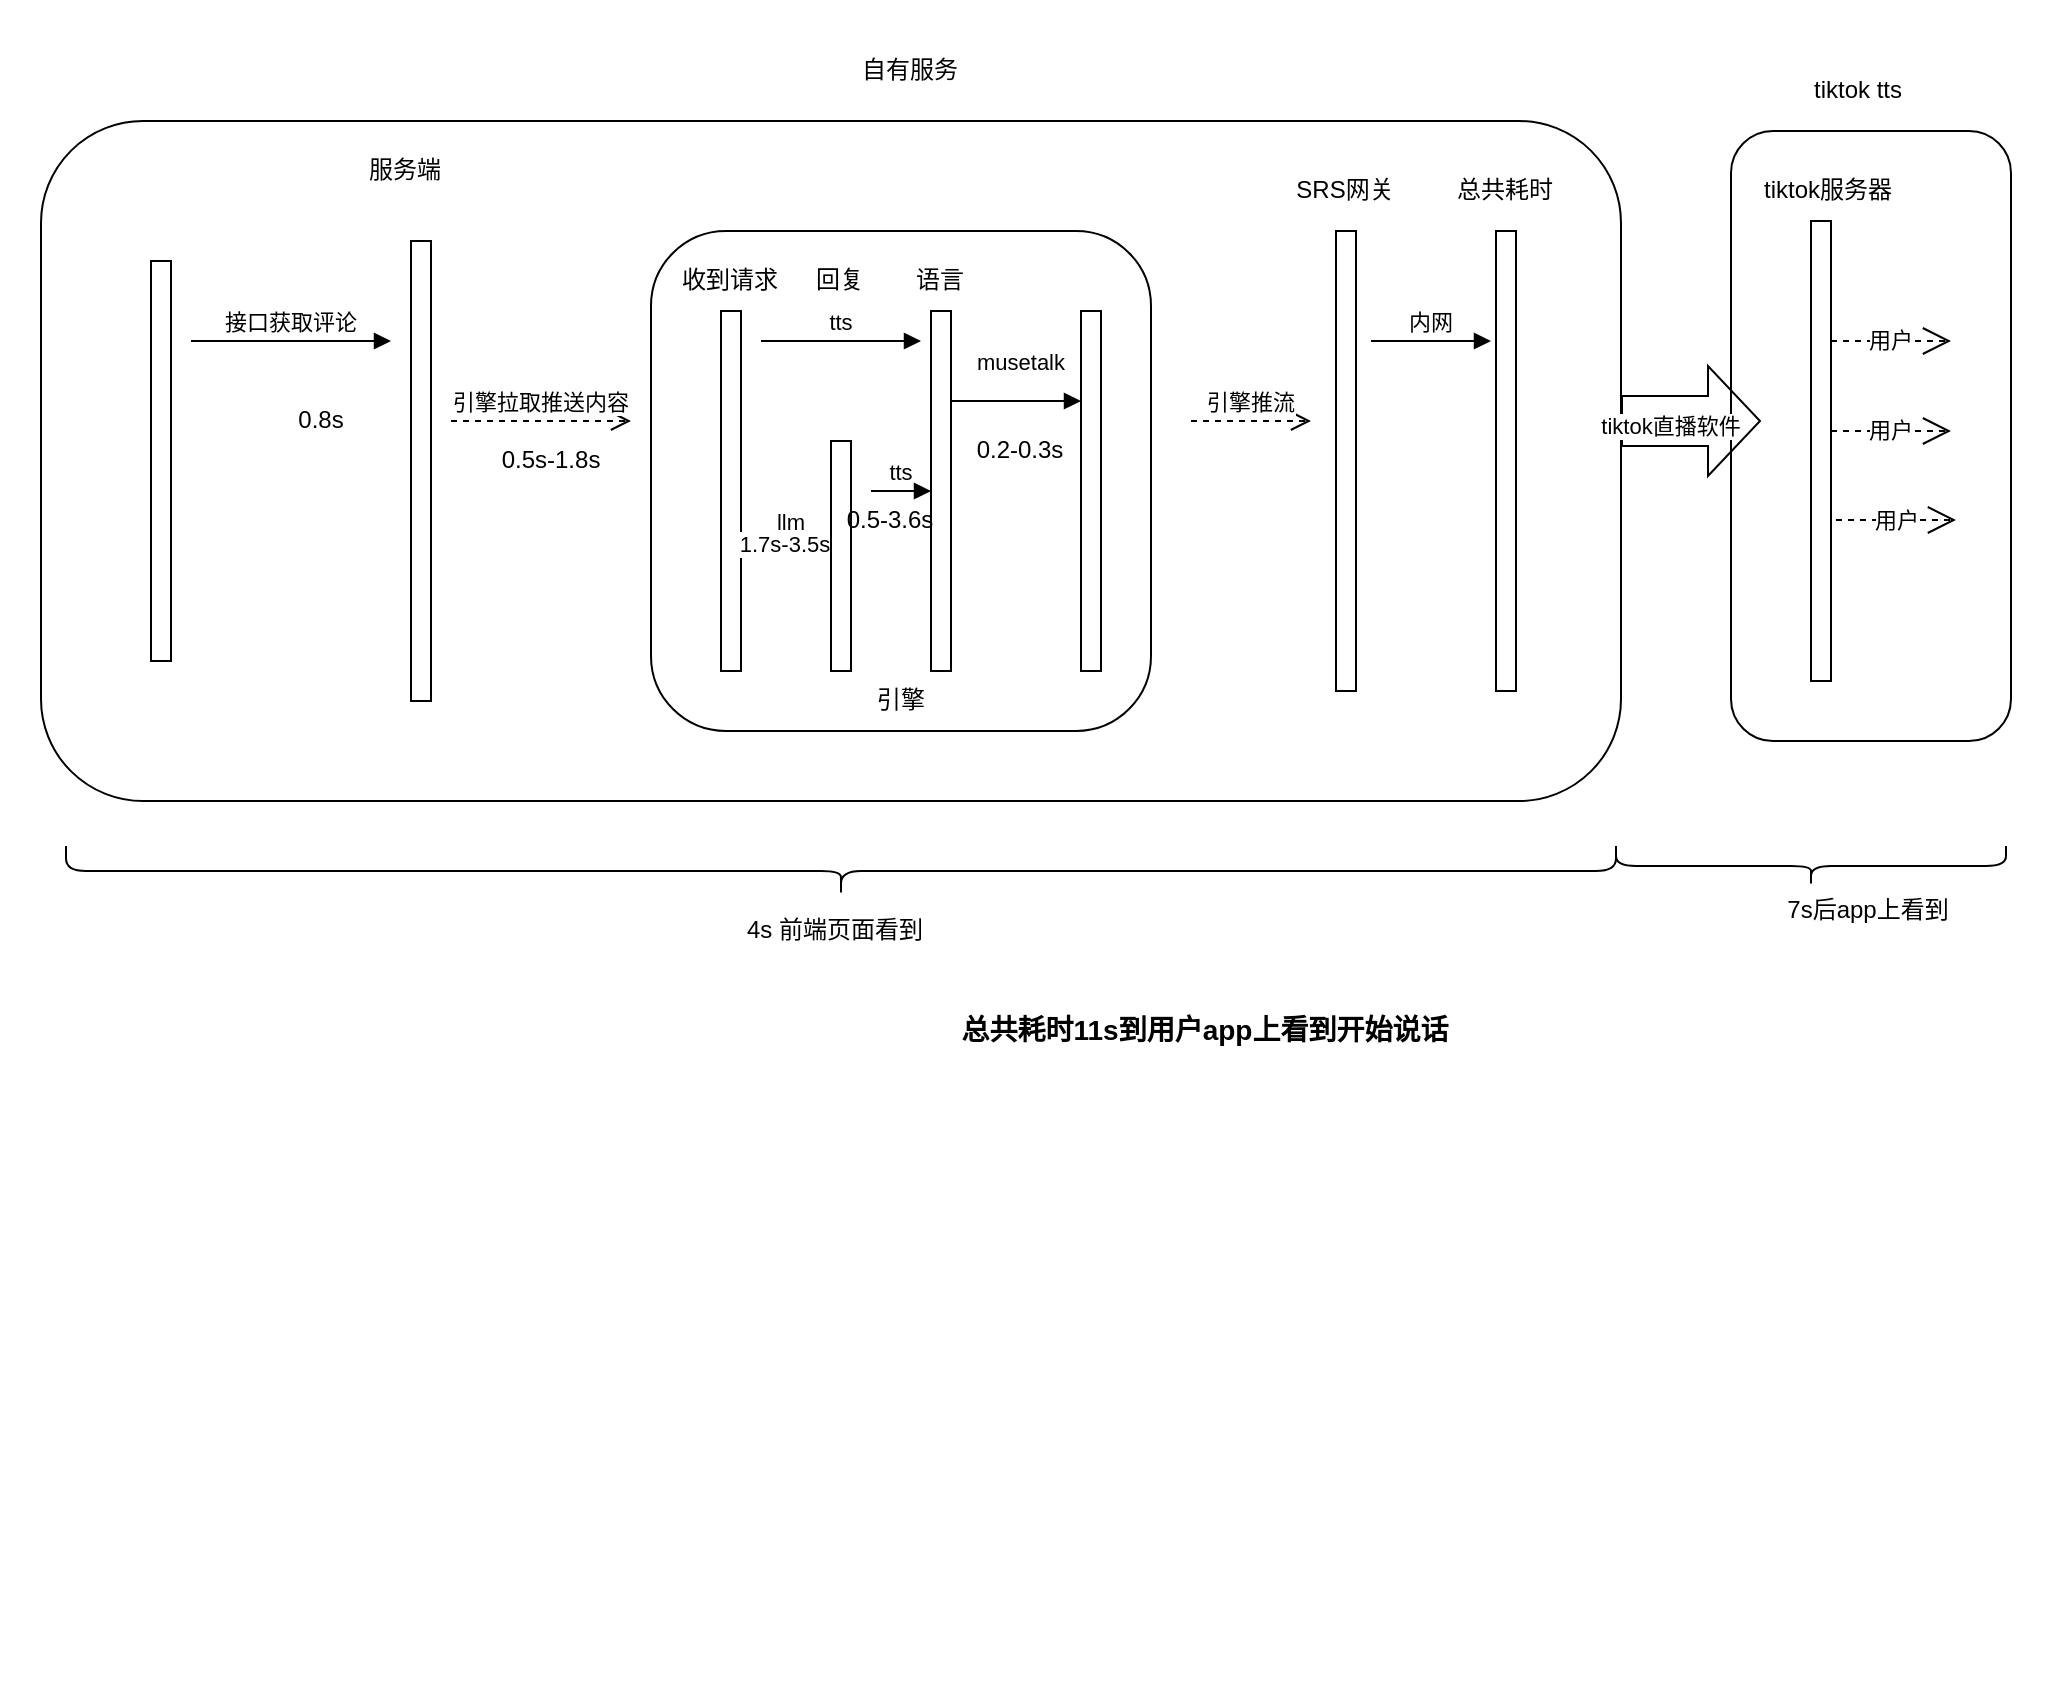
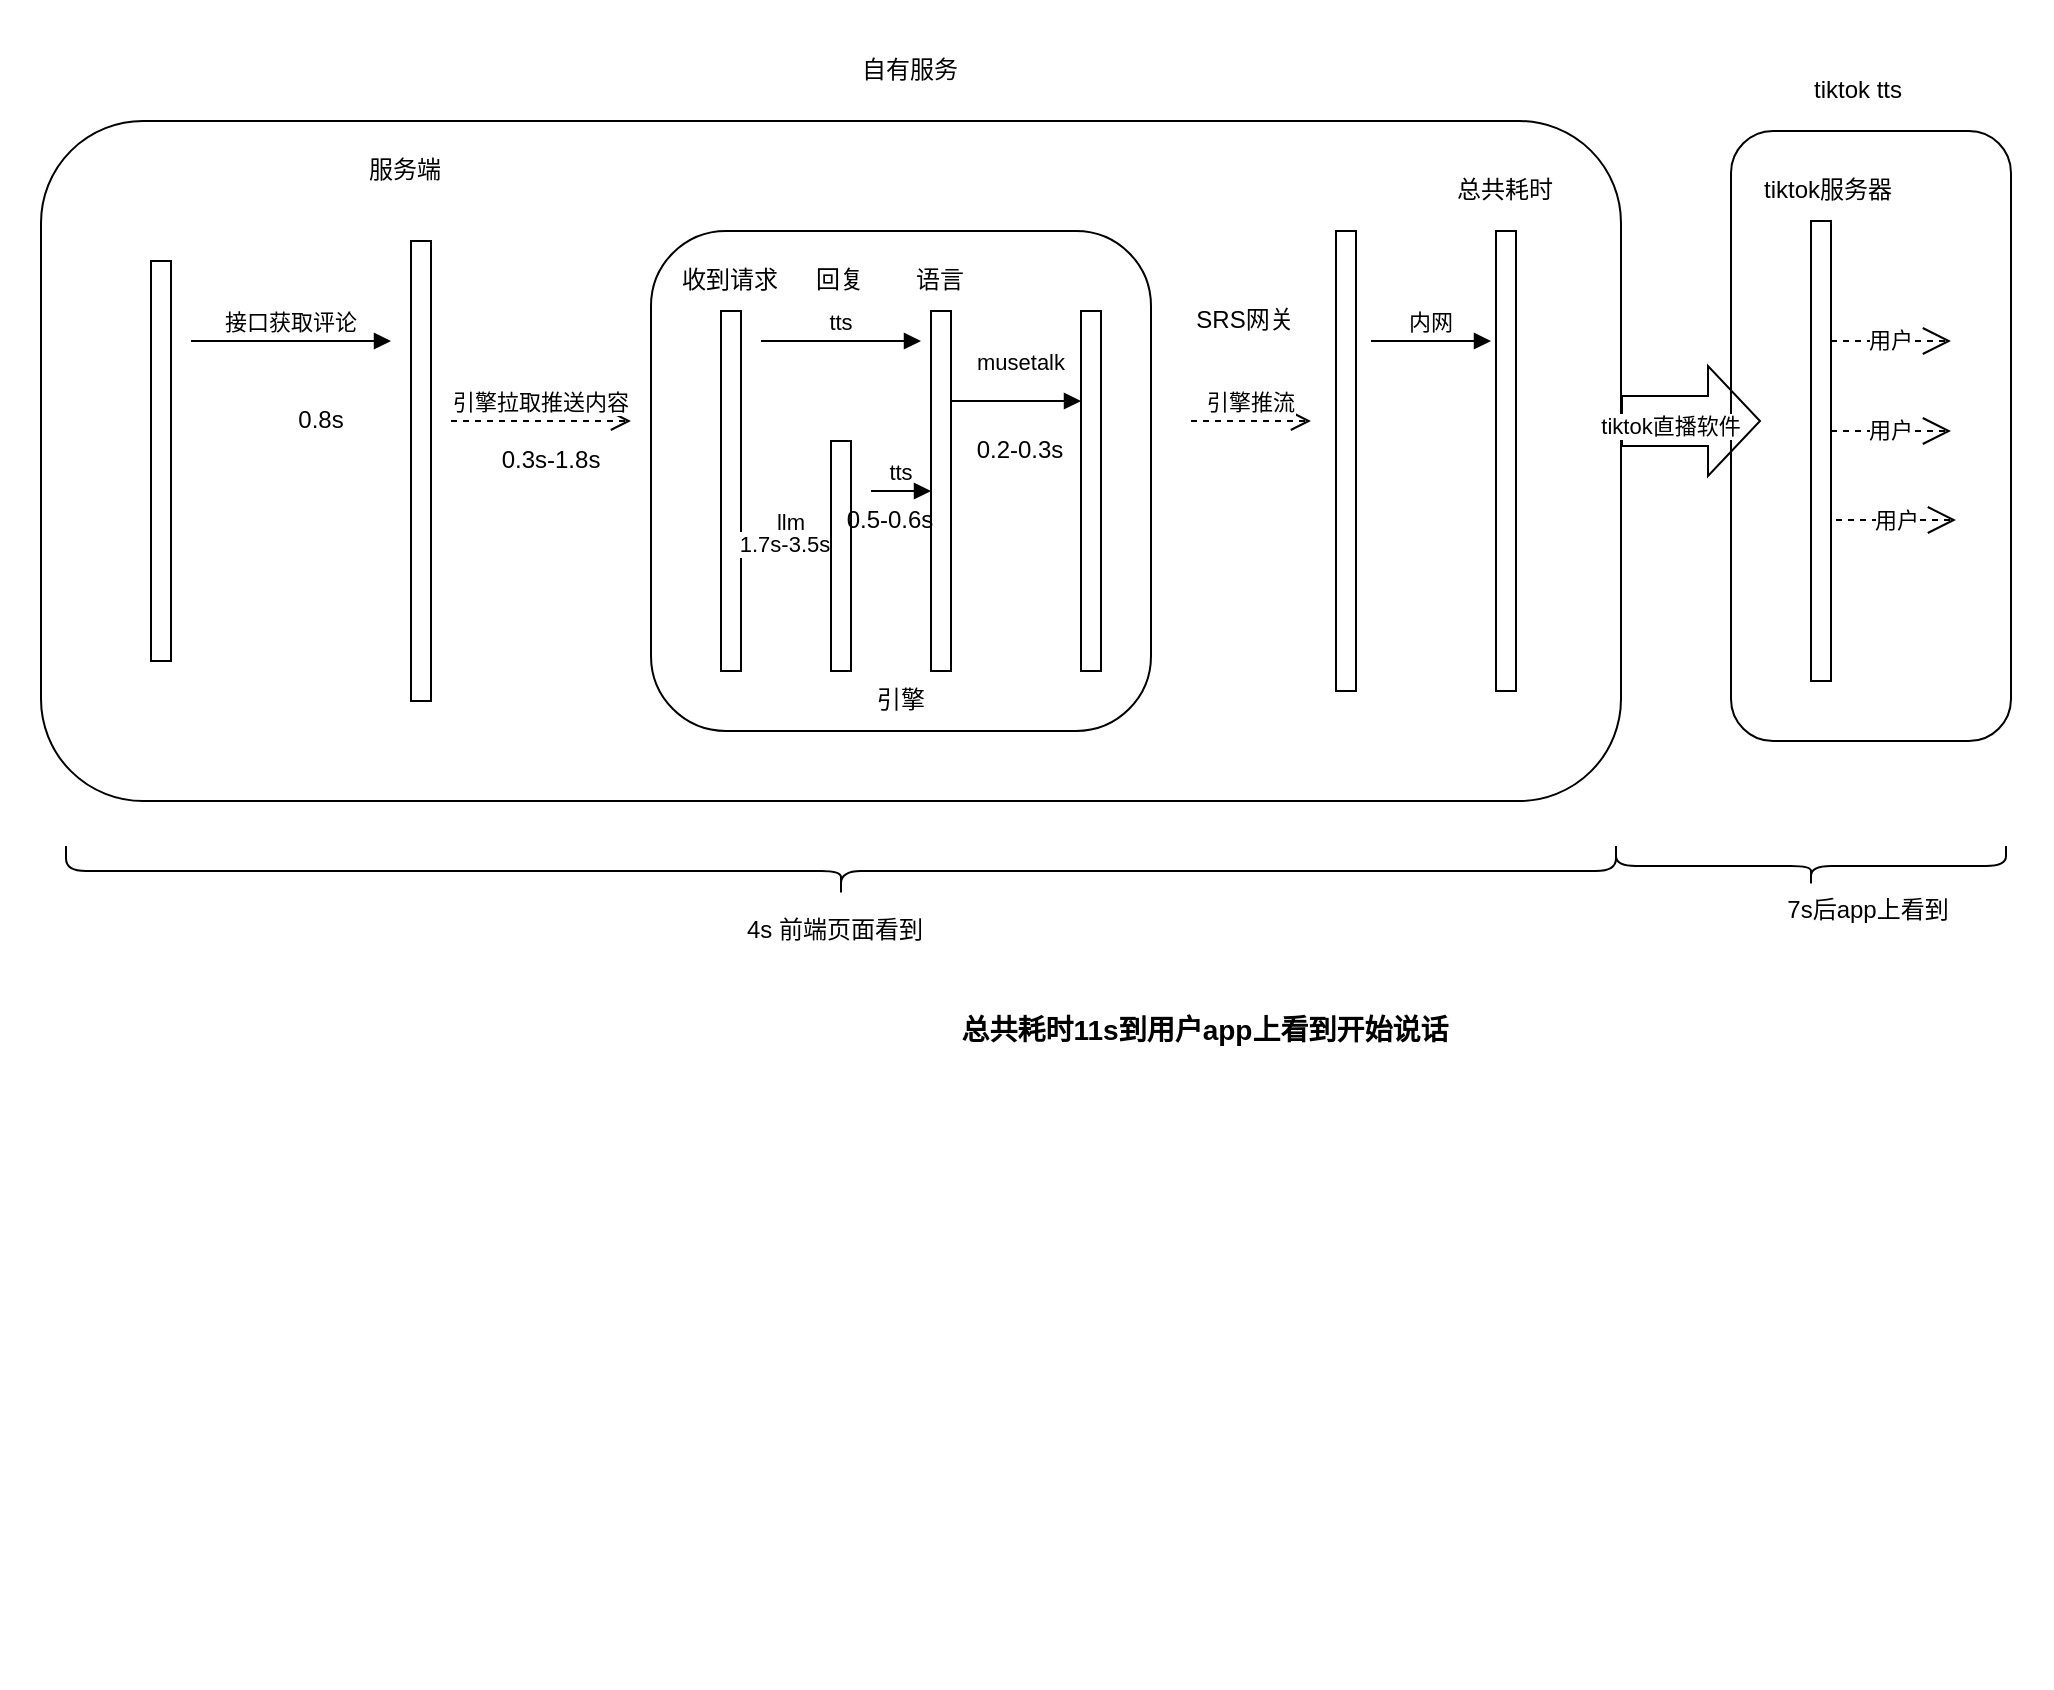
(1346, 191) -> (1246, 321)
(552, 461) -> (552, 461)
(891, 521) -> (891, 521)
